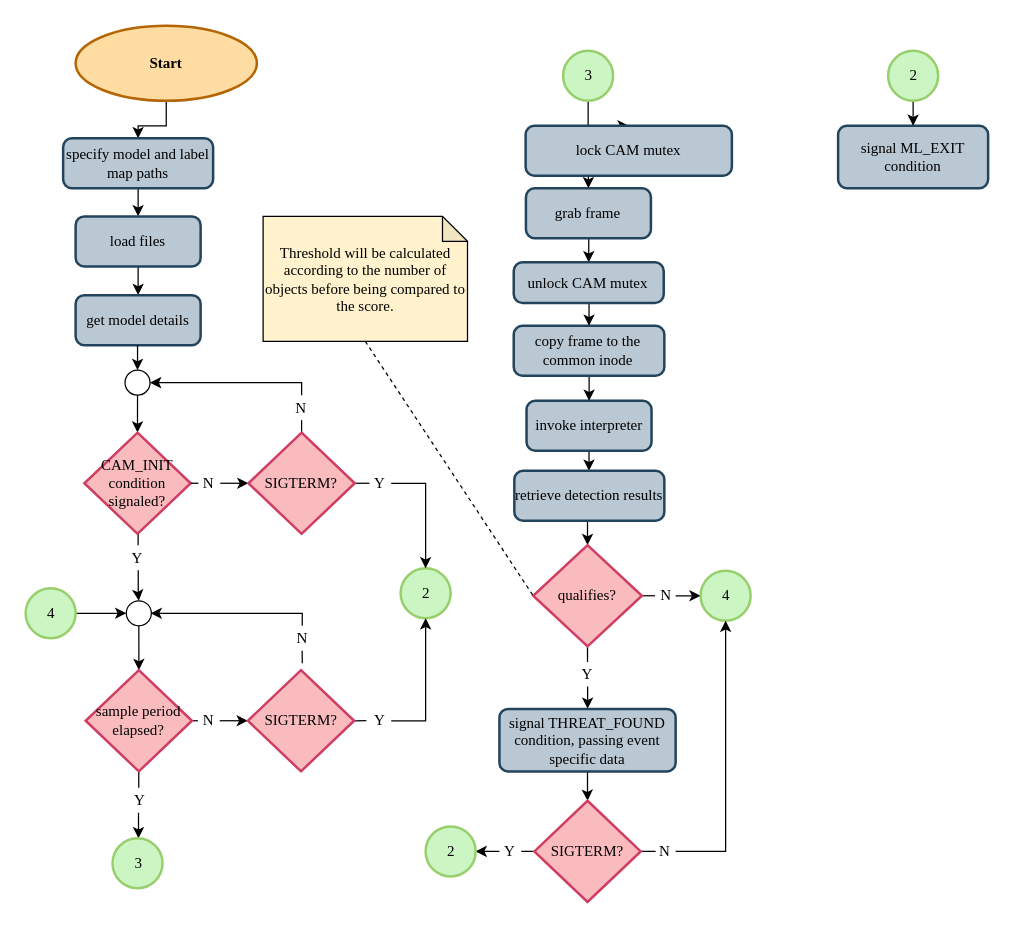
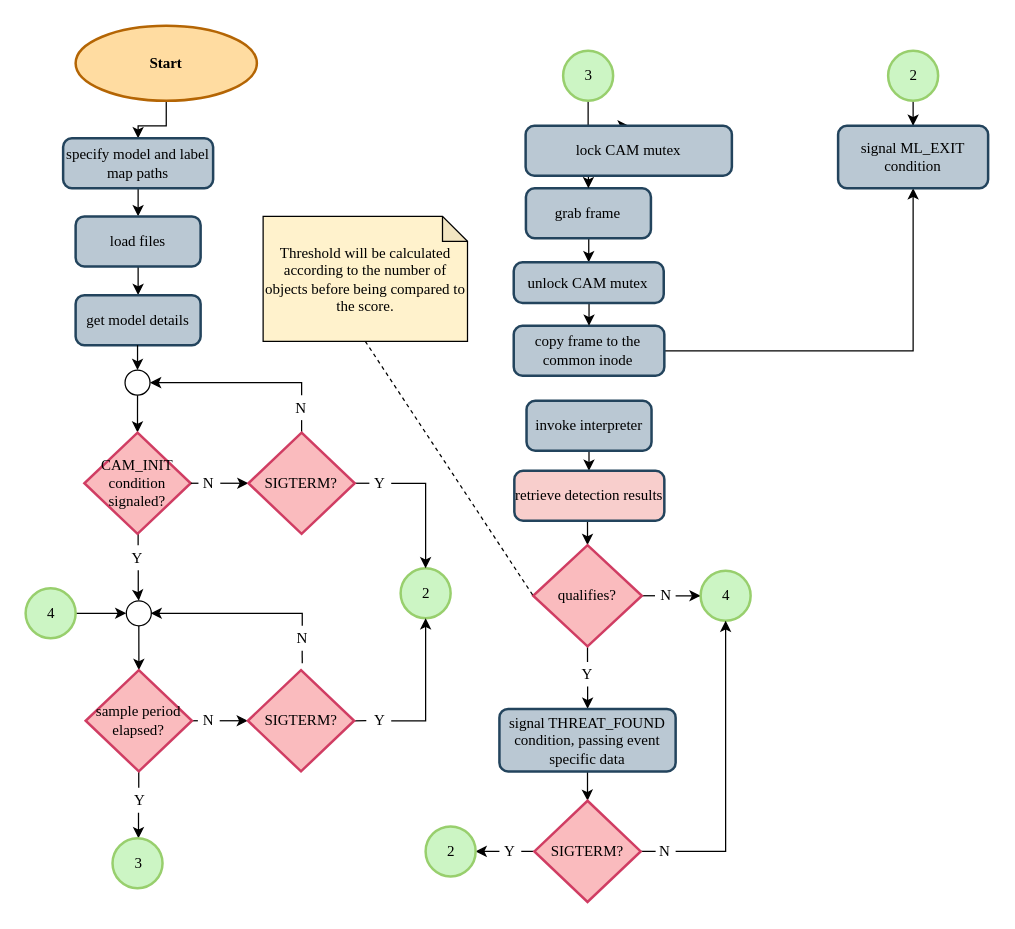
(589, 384) -> (866, 351)
(589, 496) -> (589, 496)
